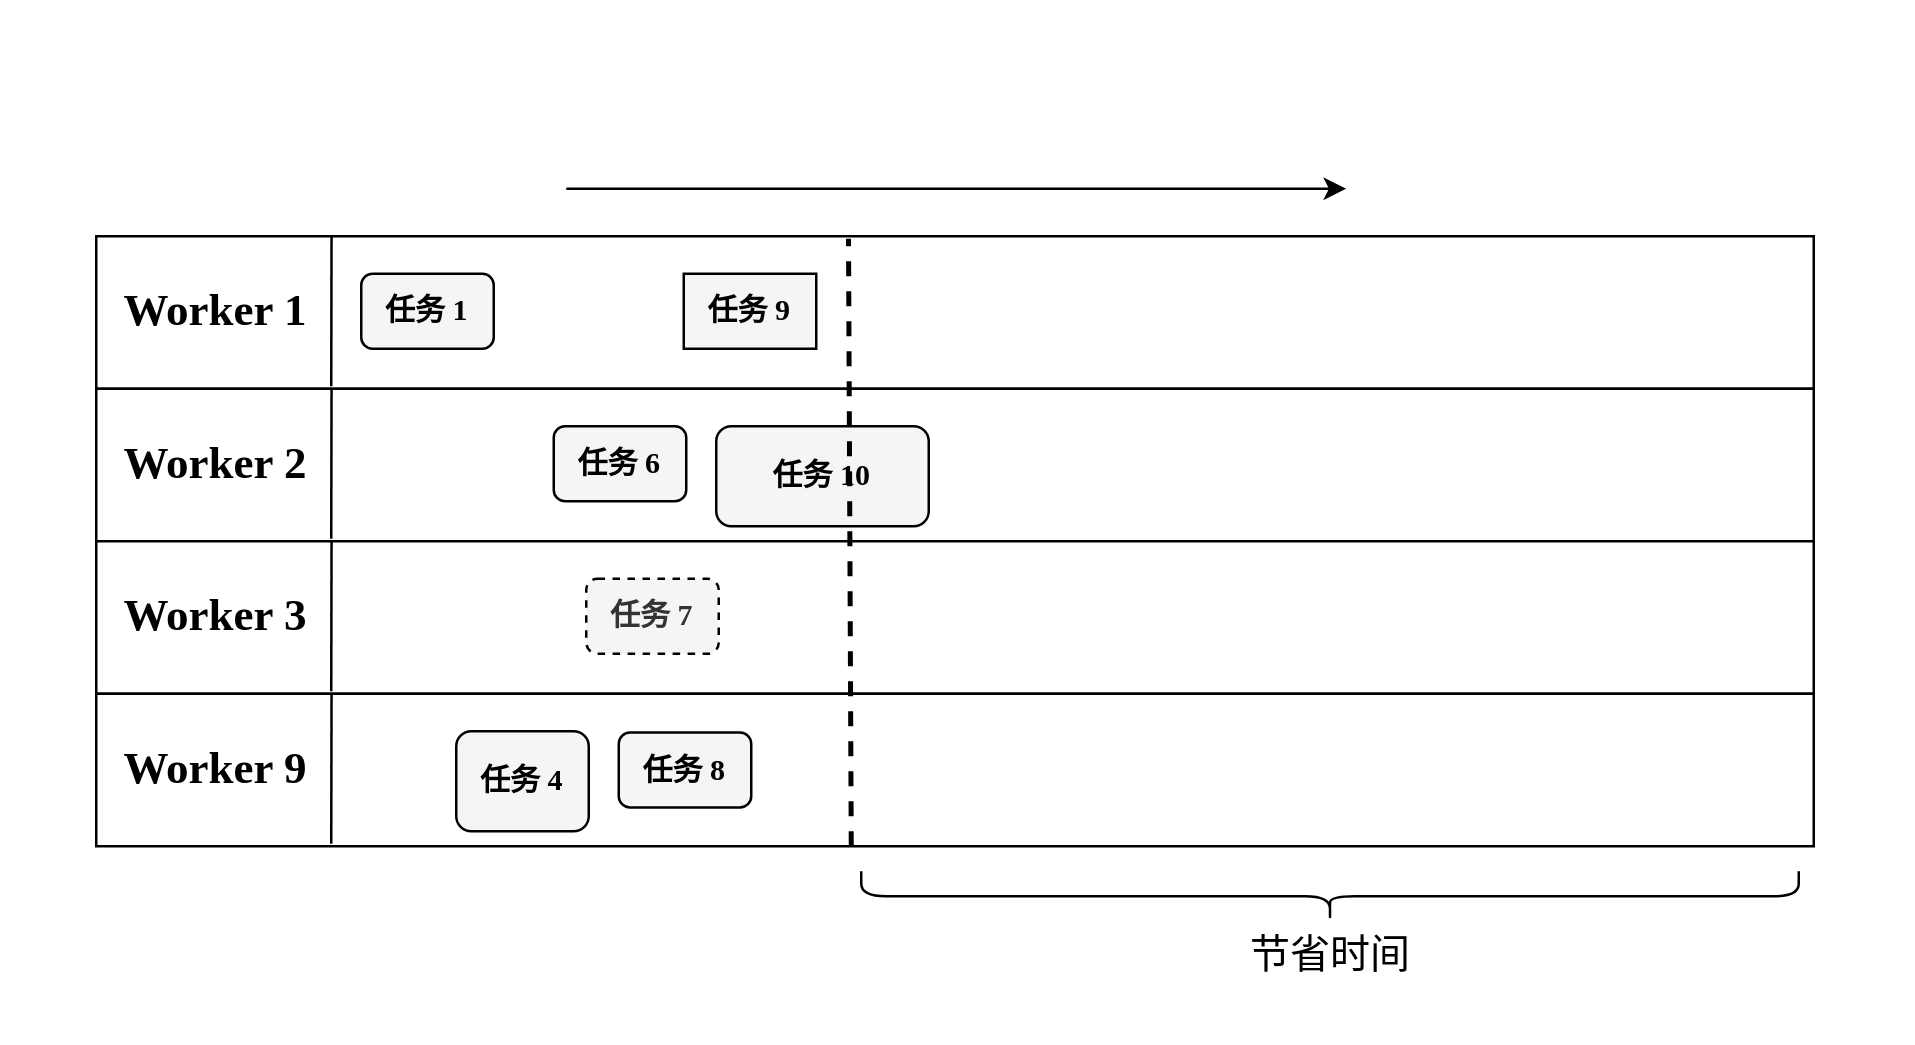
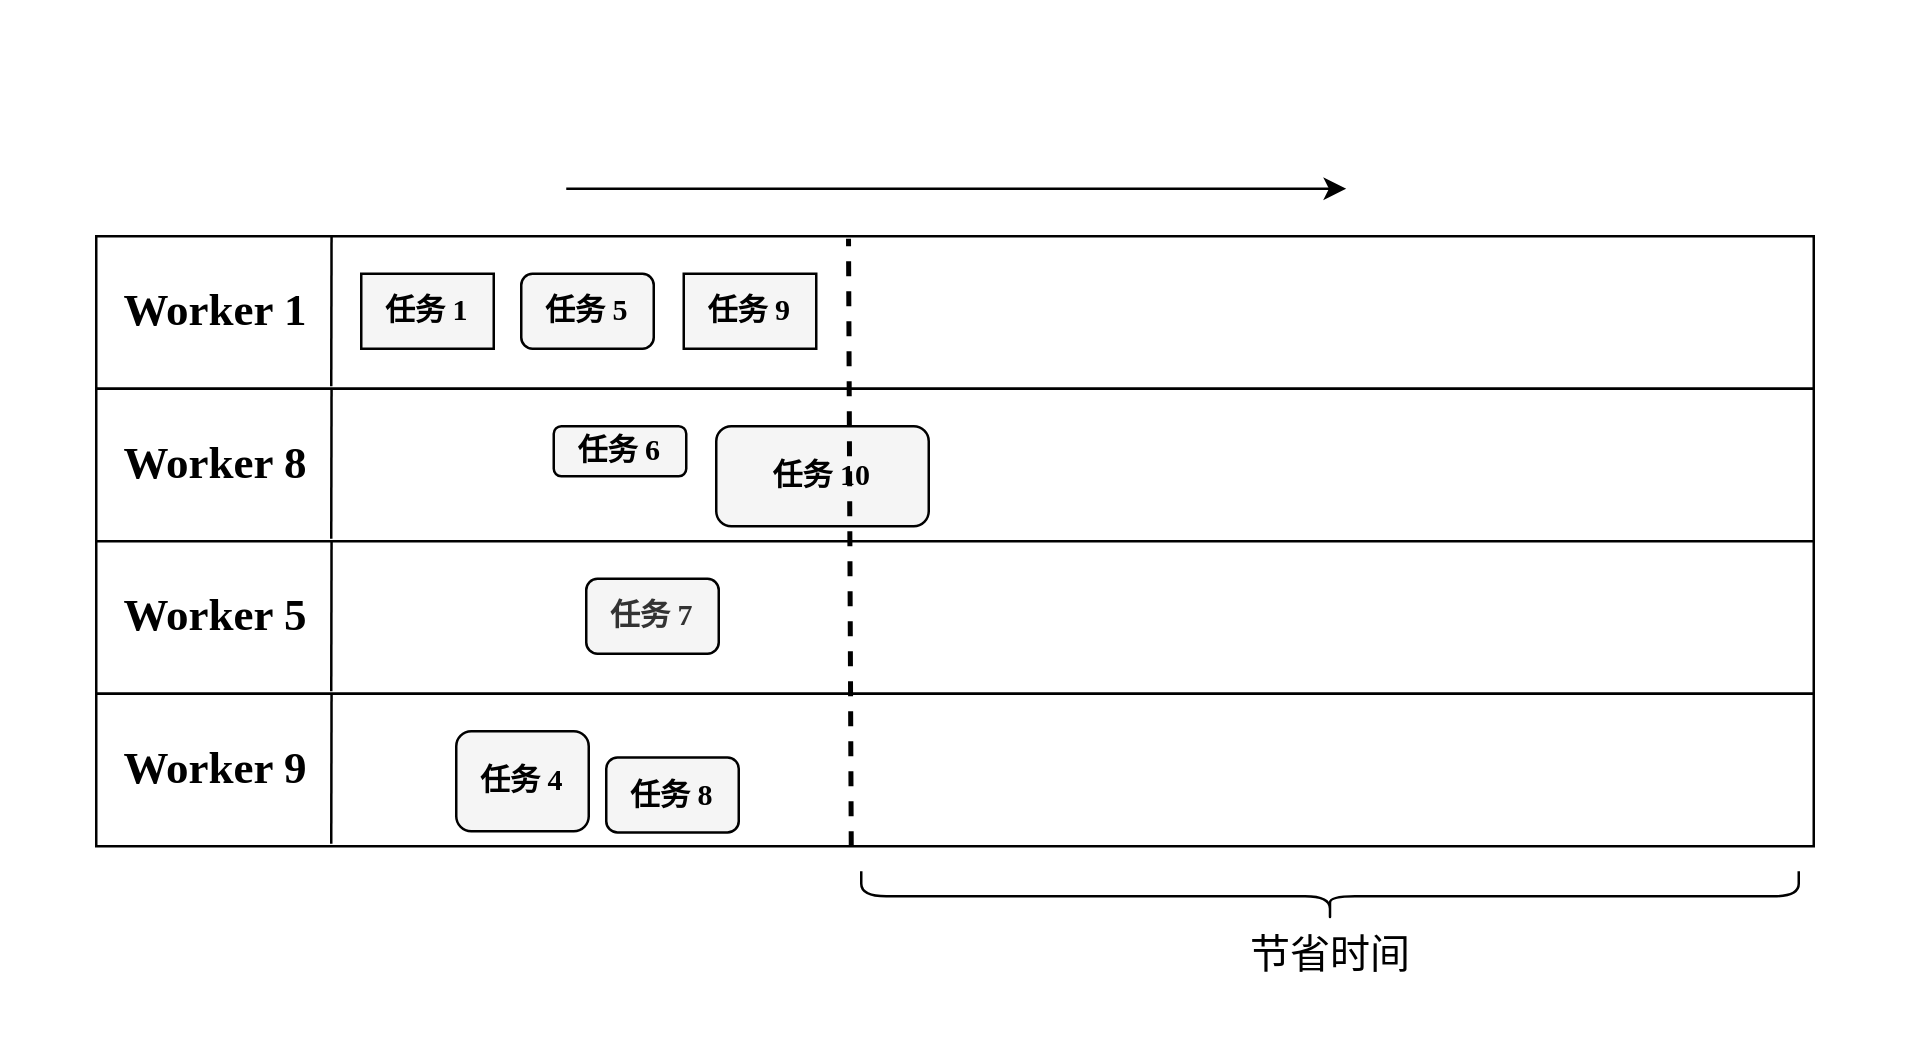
(428, 311) -> (428, 311)
none -> (588, 311)
(216, 464) -> (216, 464)
(620, 464) -> (620, 451)
(216, 616) -> (216, 616)
(653, 616) -> (653, 616)
(685, 770) -> (673, 795)
